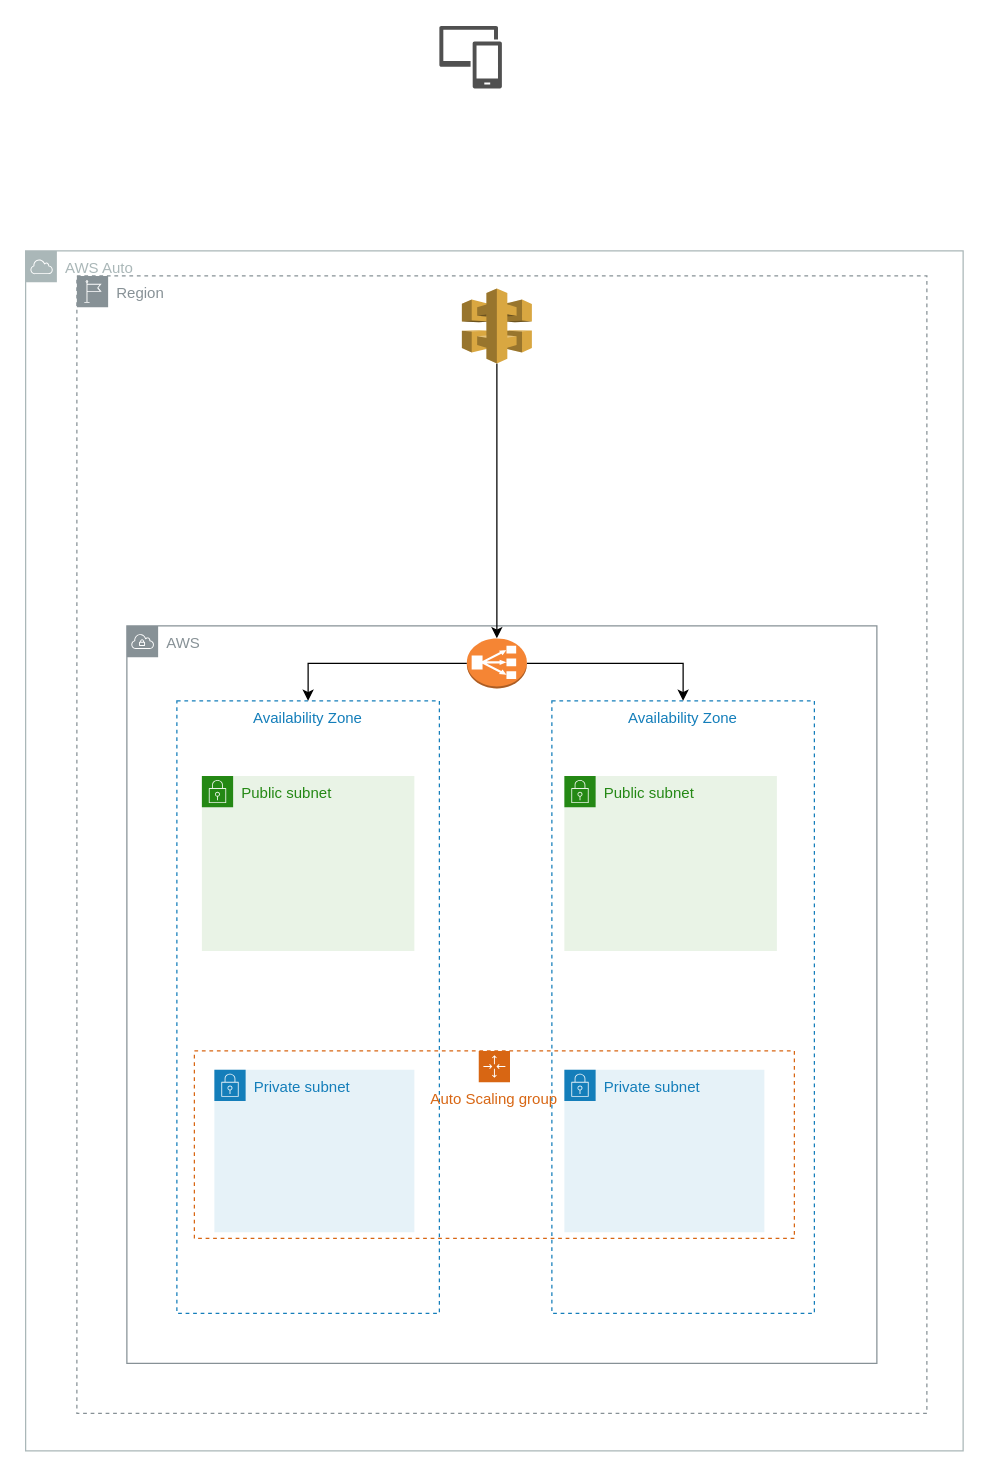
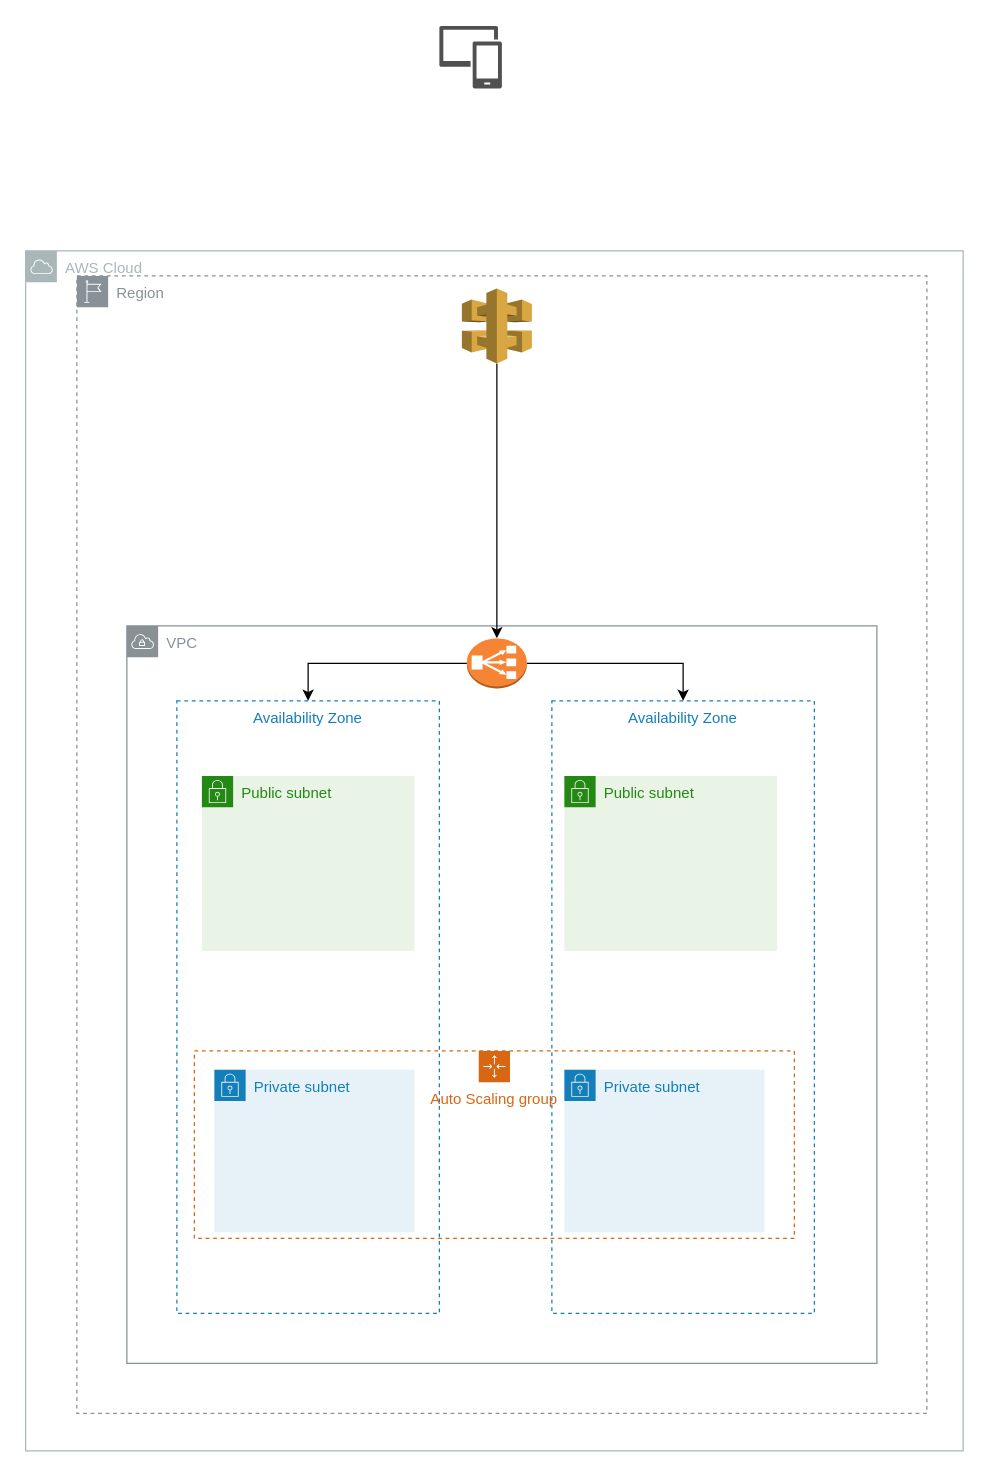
(97, 268) -> (100, 268)
(179, 643) -> (179, 643)
